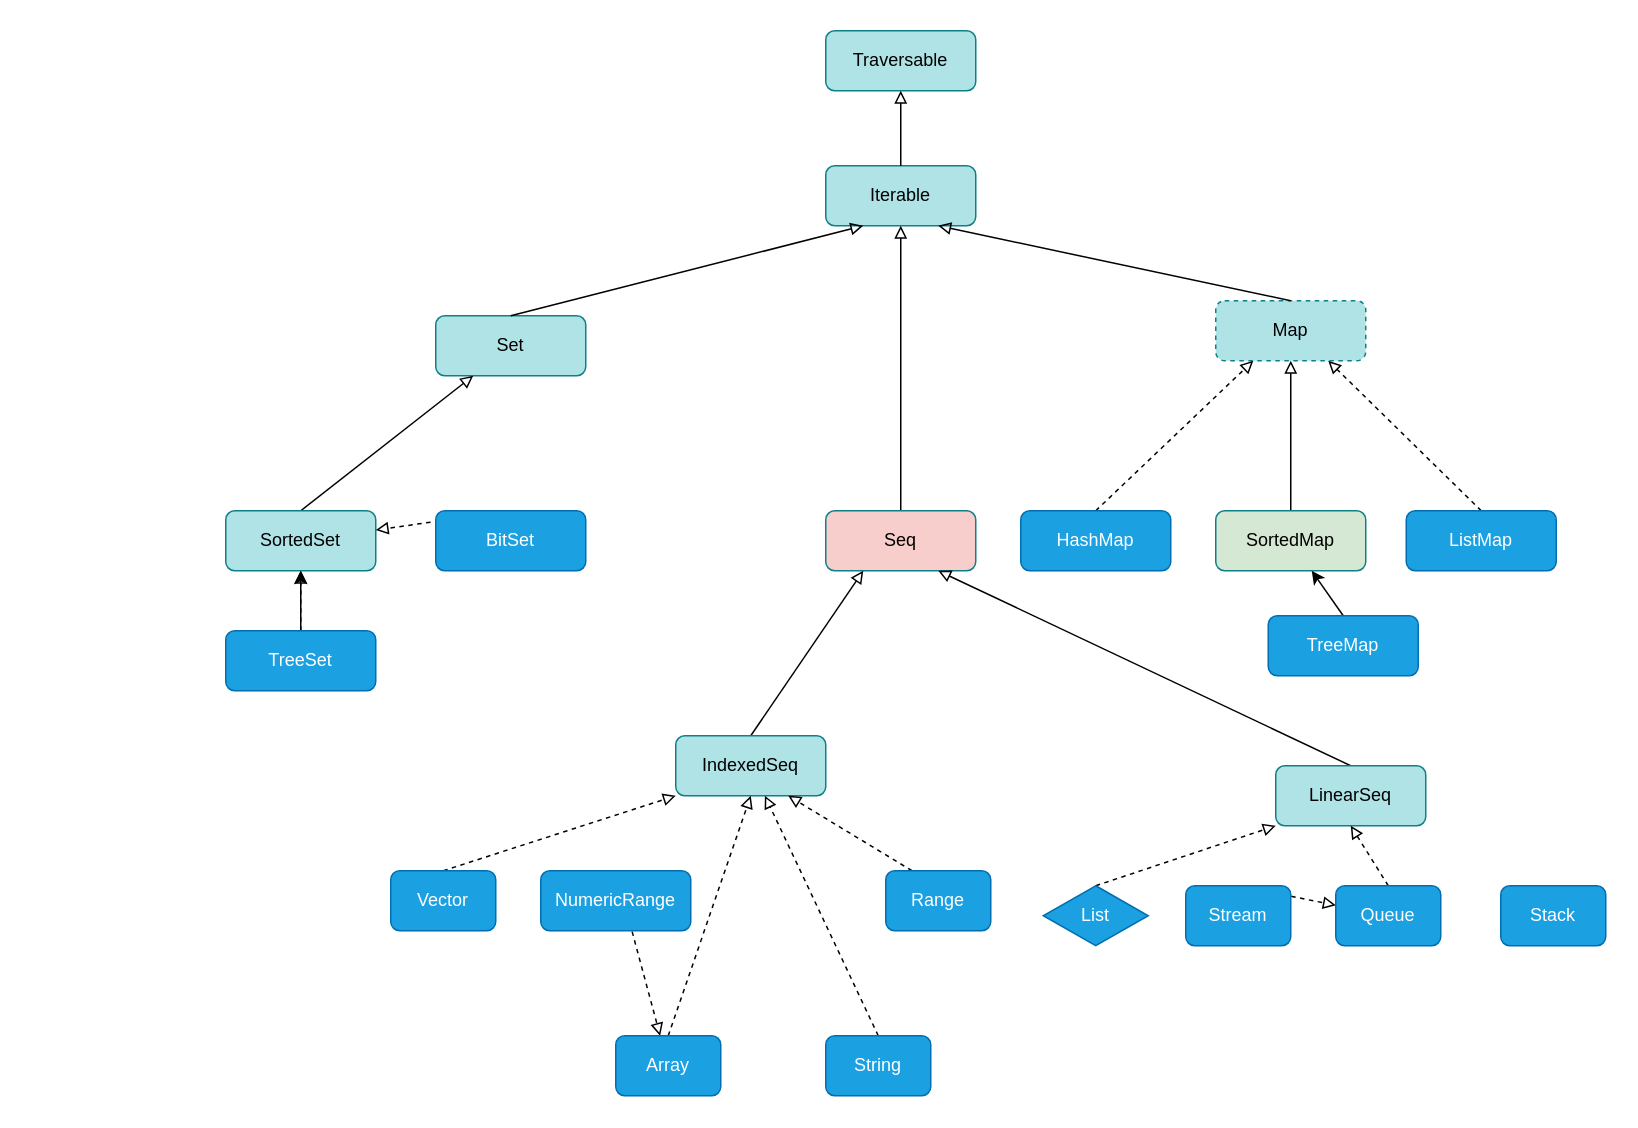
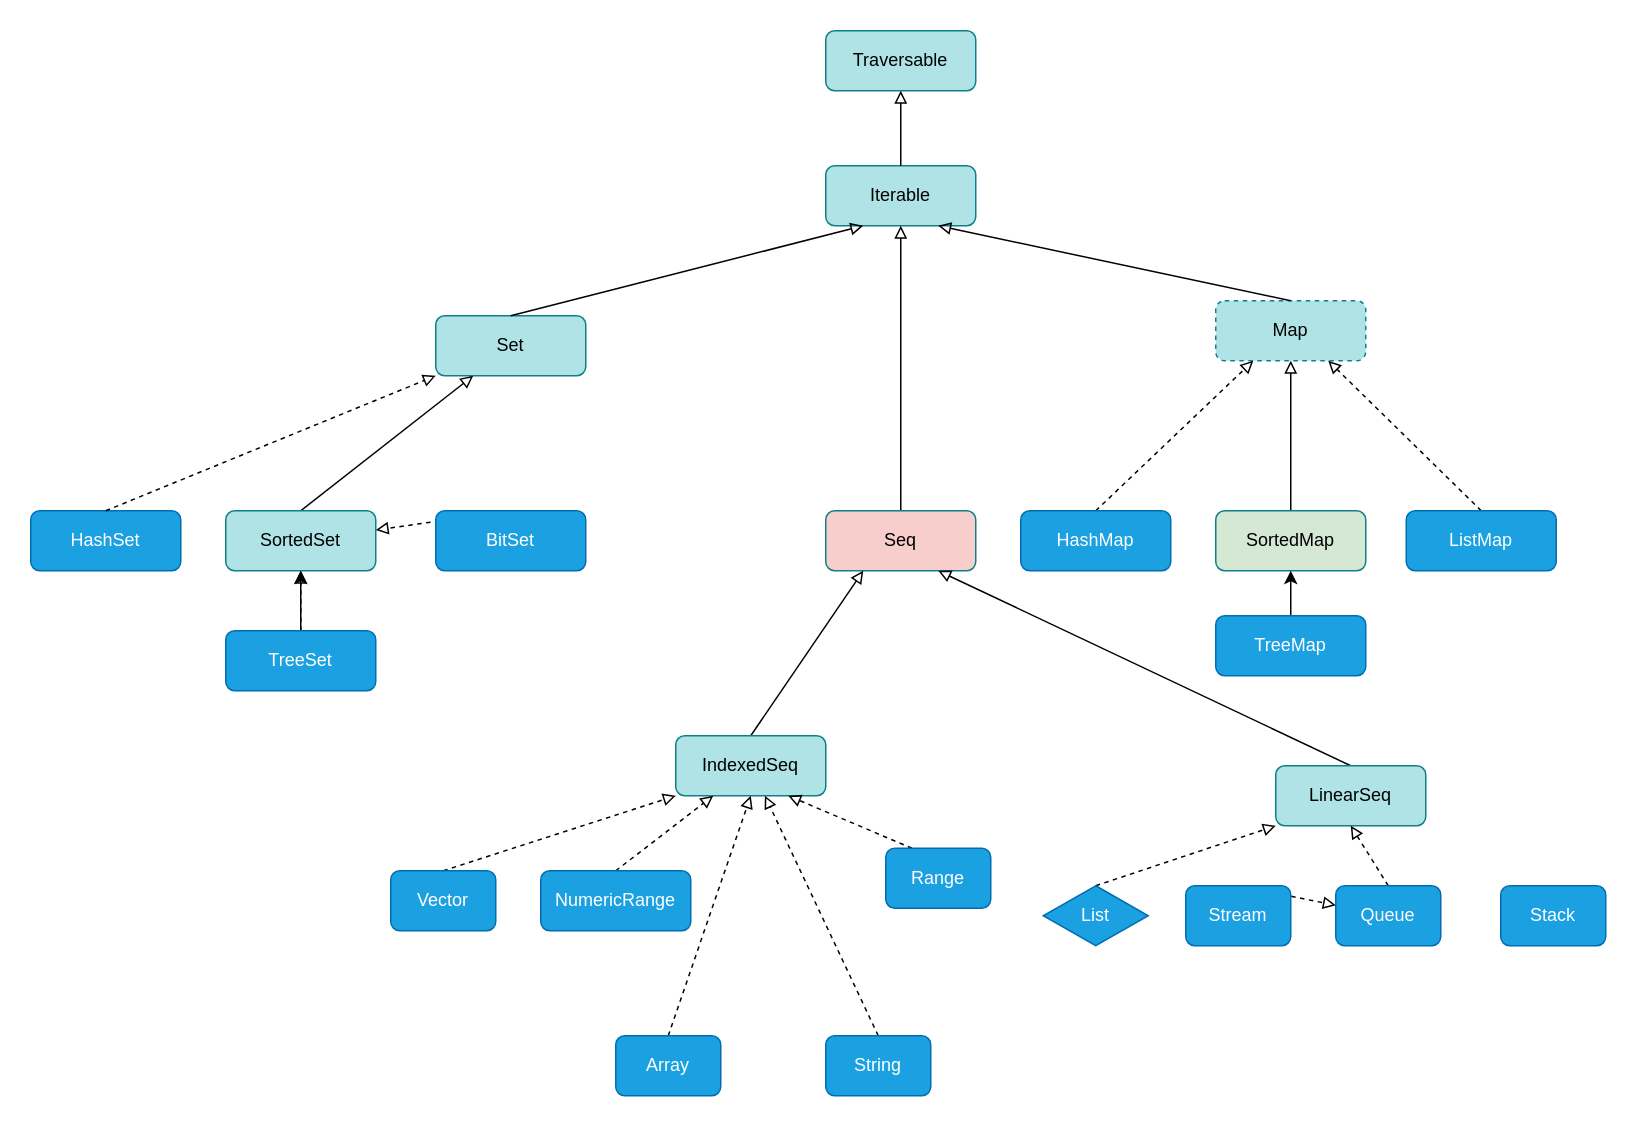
none -> (265, 446)
none -> (106, 541)
(1343, 646) -> (1291, 646)
(938, 901) -> (938, 878)
(644, 976) -> (660, 837)
